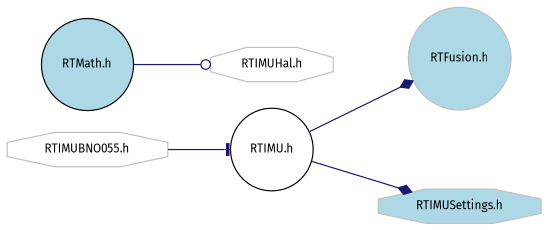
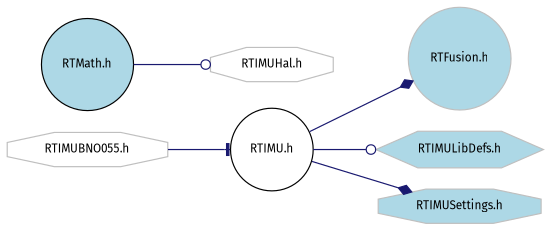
none -> (460, 150)
